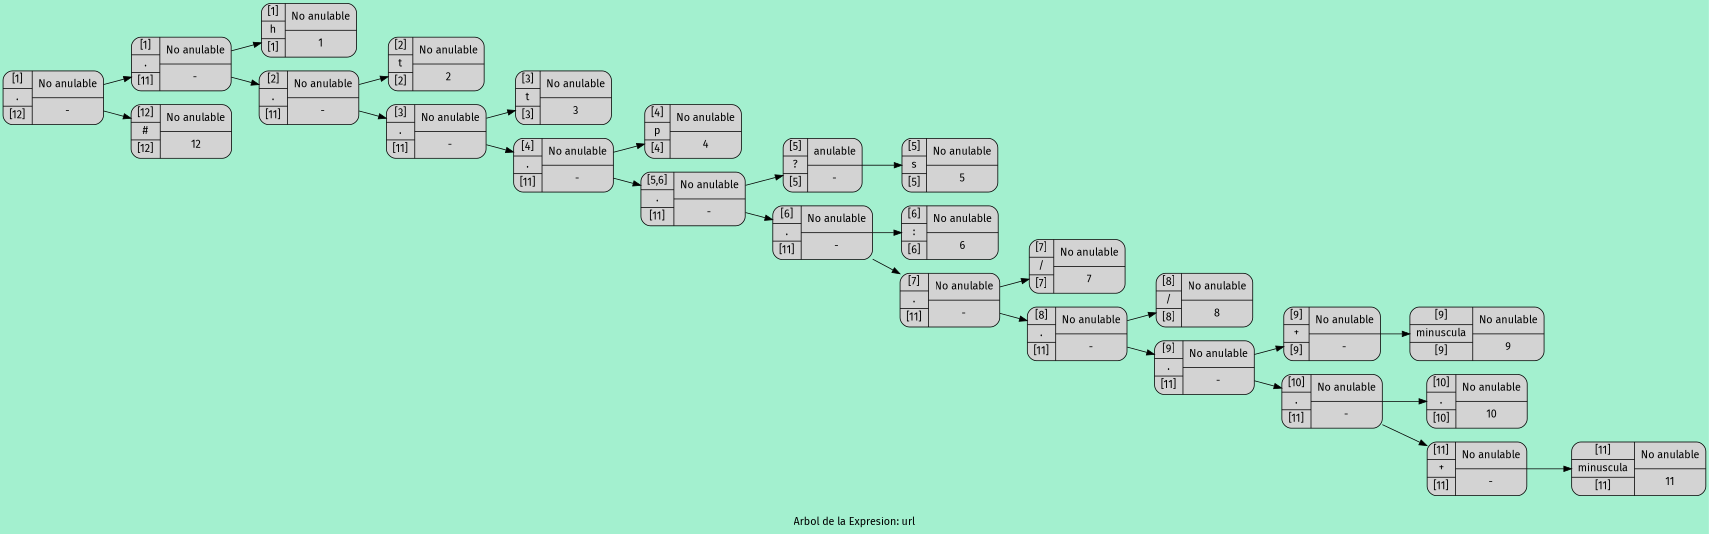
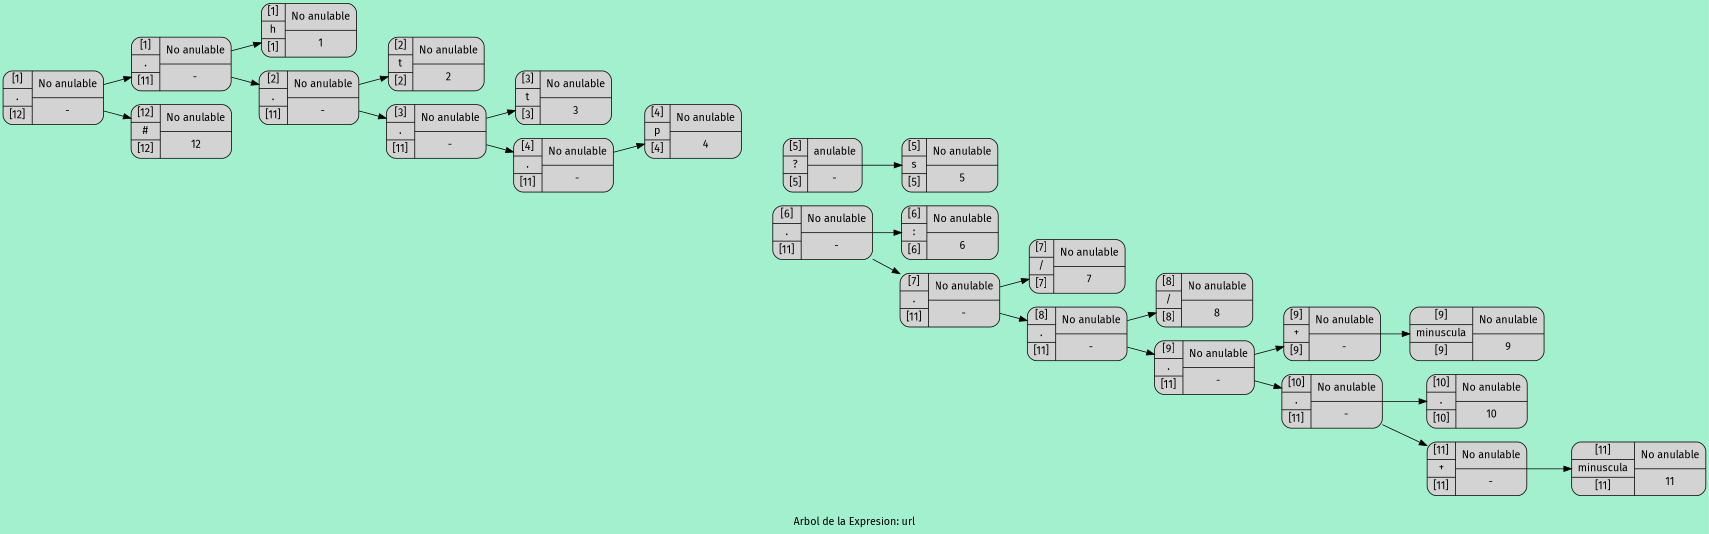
(693, 199) -> none
